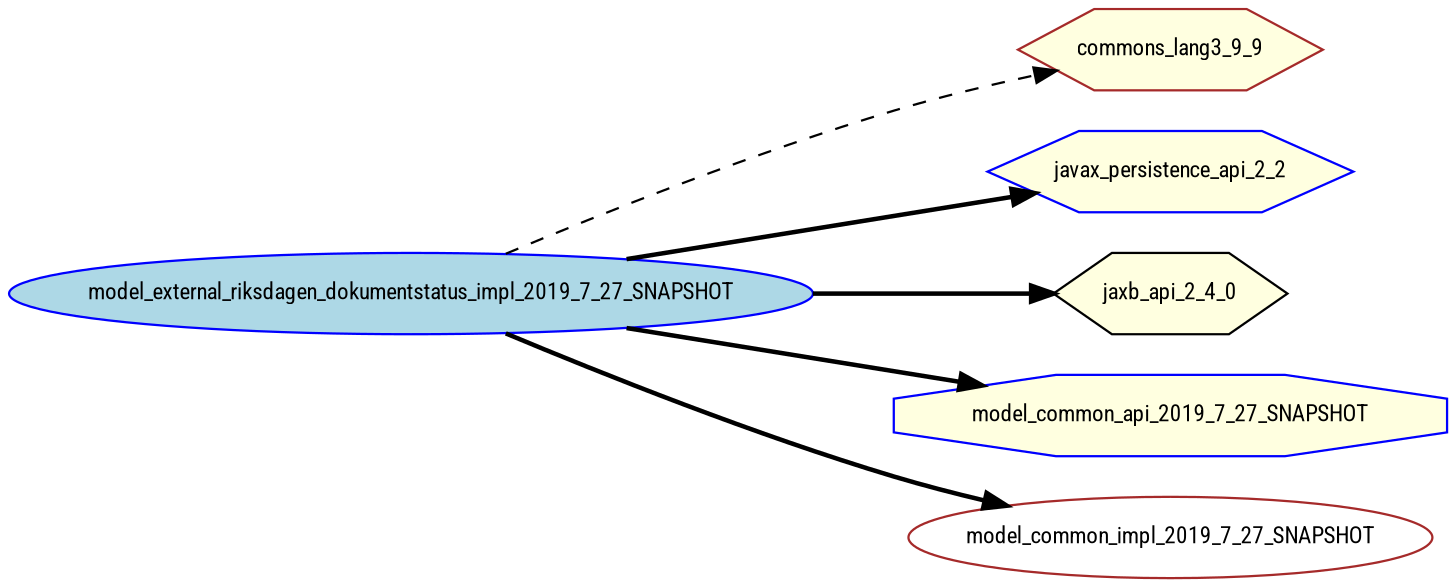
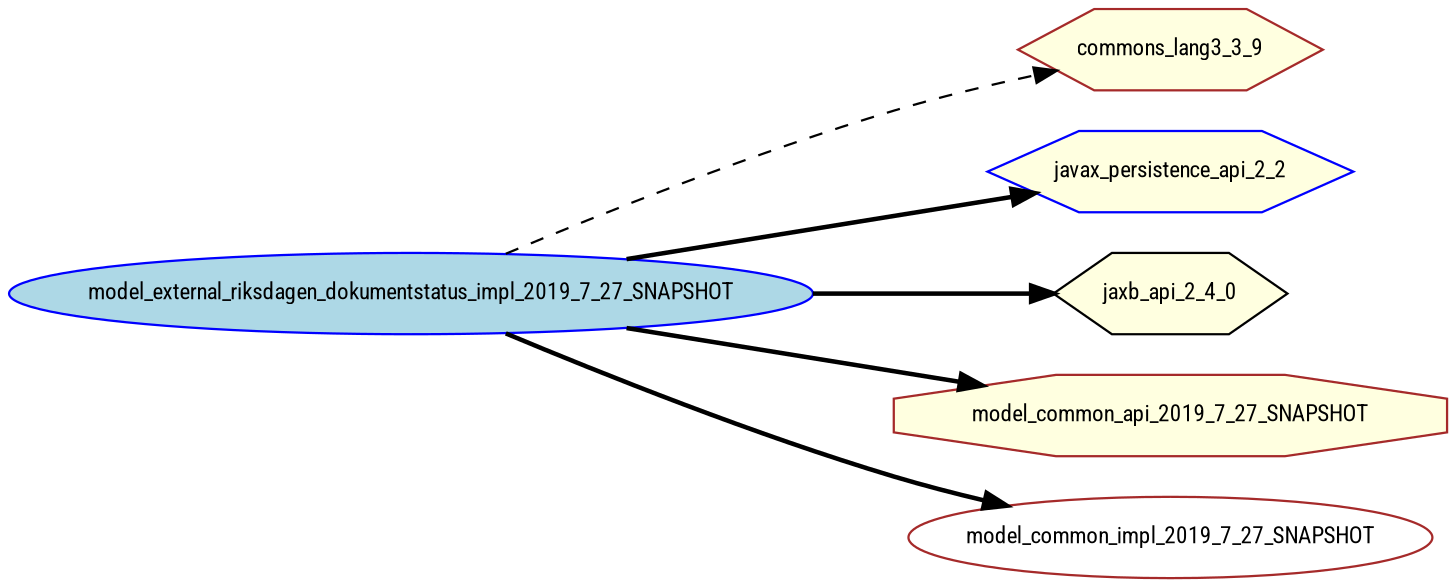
(1170, 50) -> (1170, 50)
(1170, 416) -> (1170, 416)
